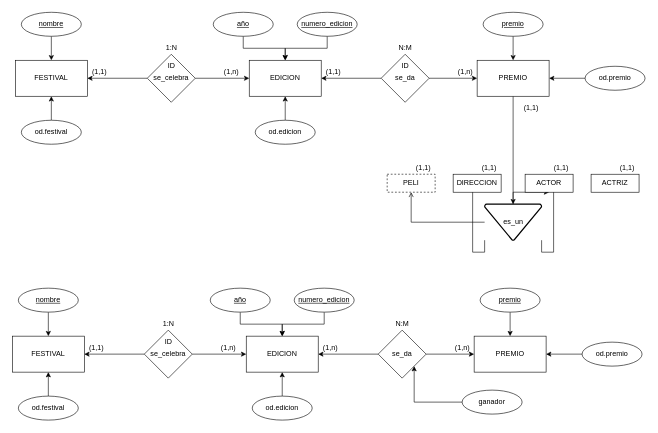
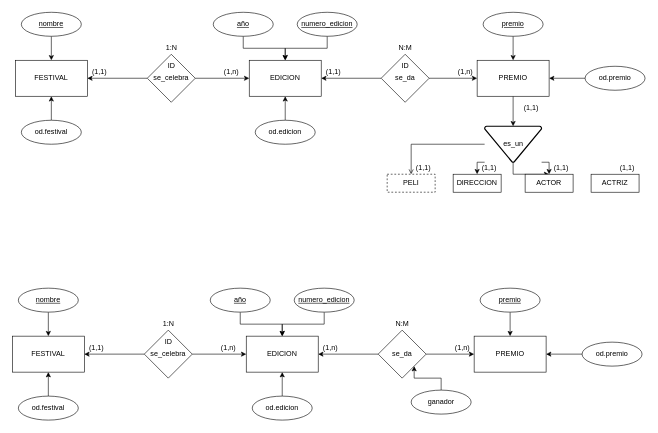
(513, 222) -> (513, 144)
(492, 402) -> (441, 402)
